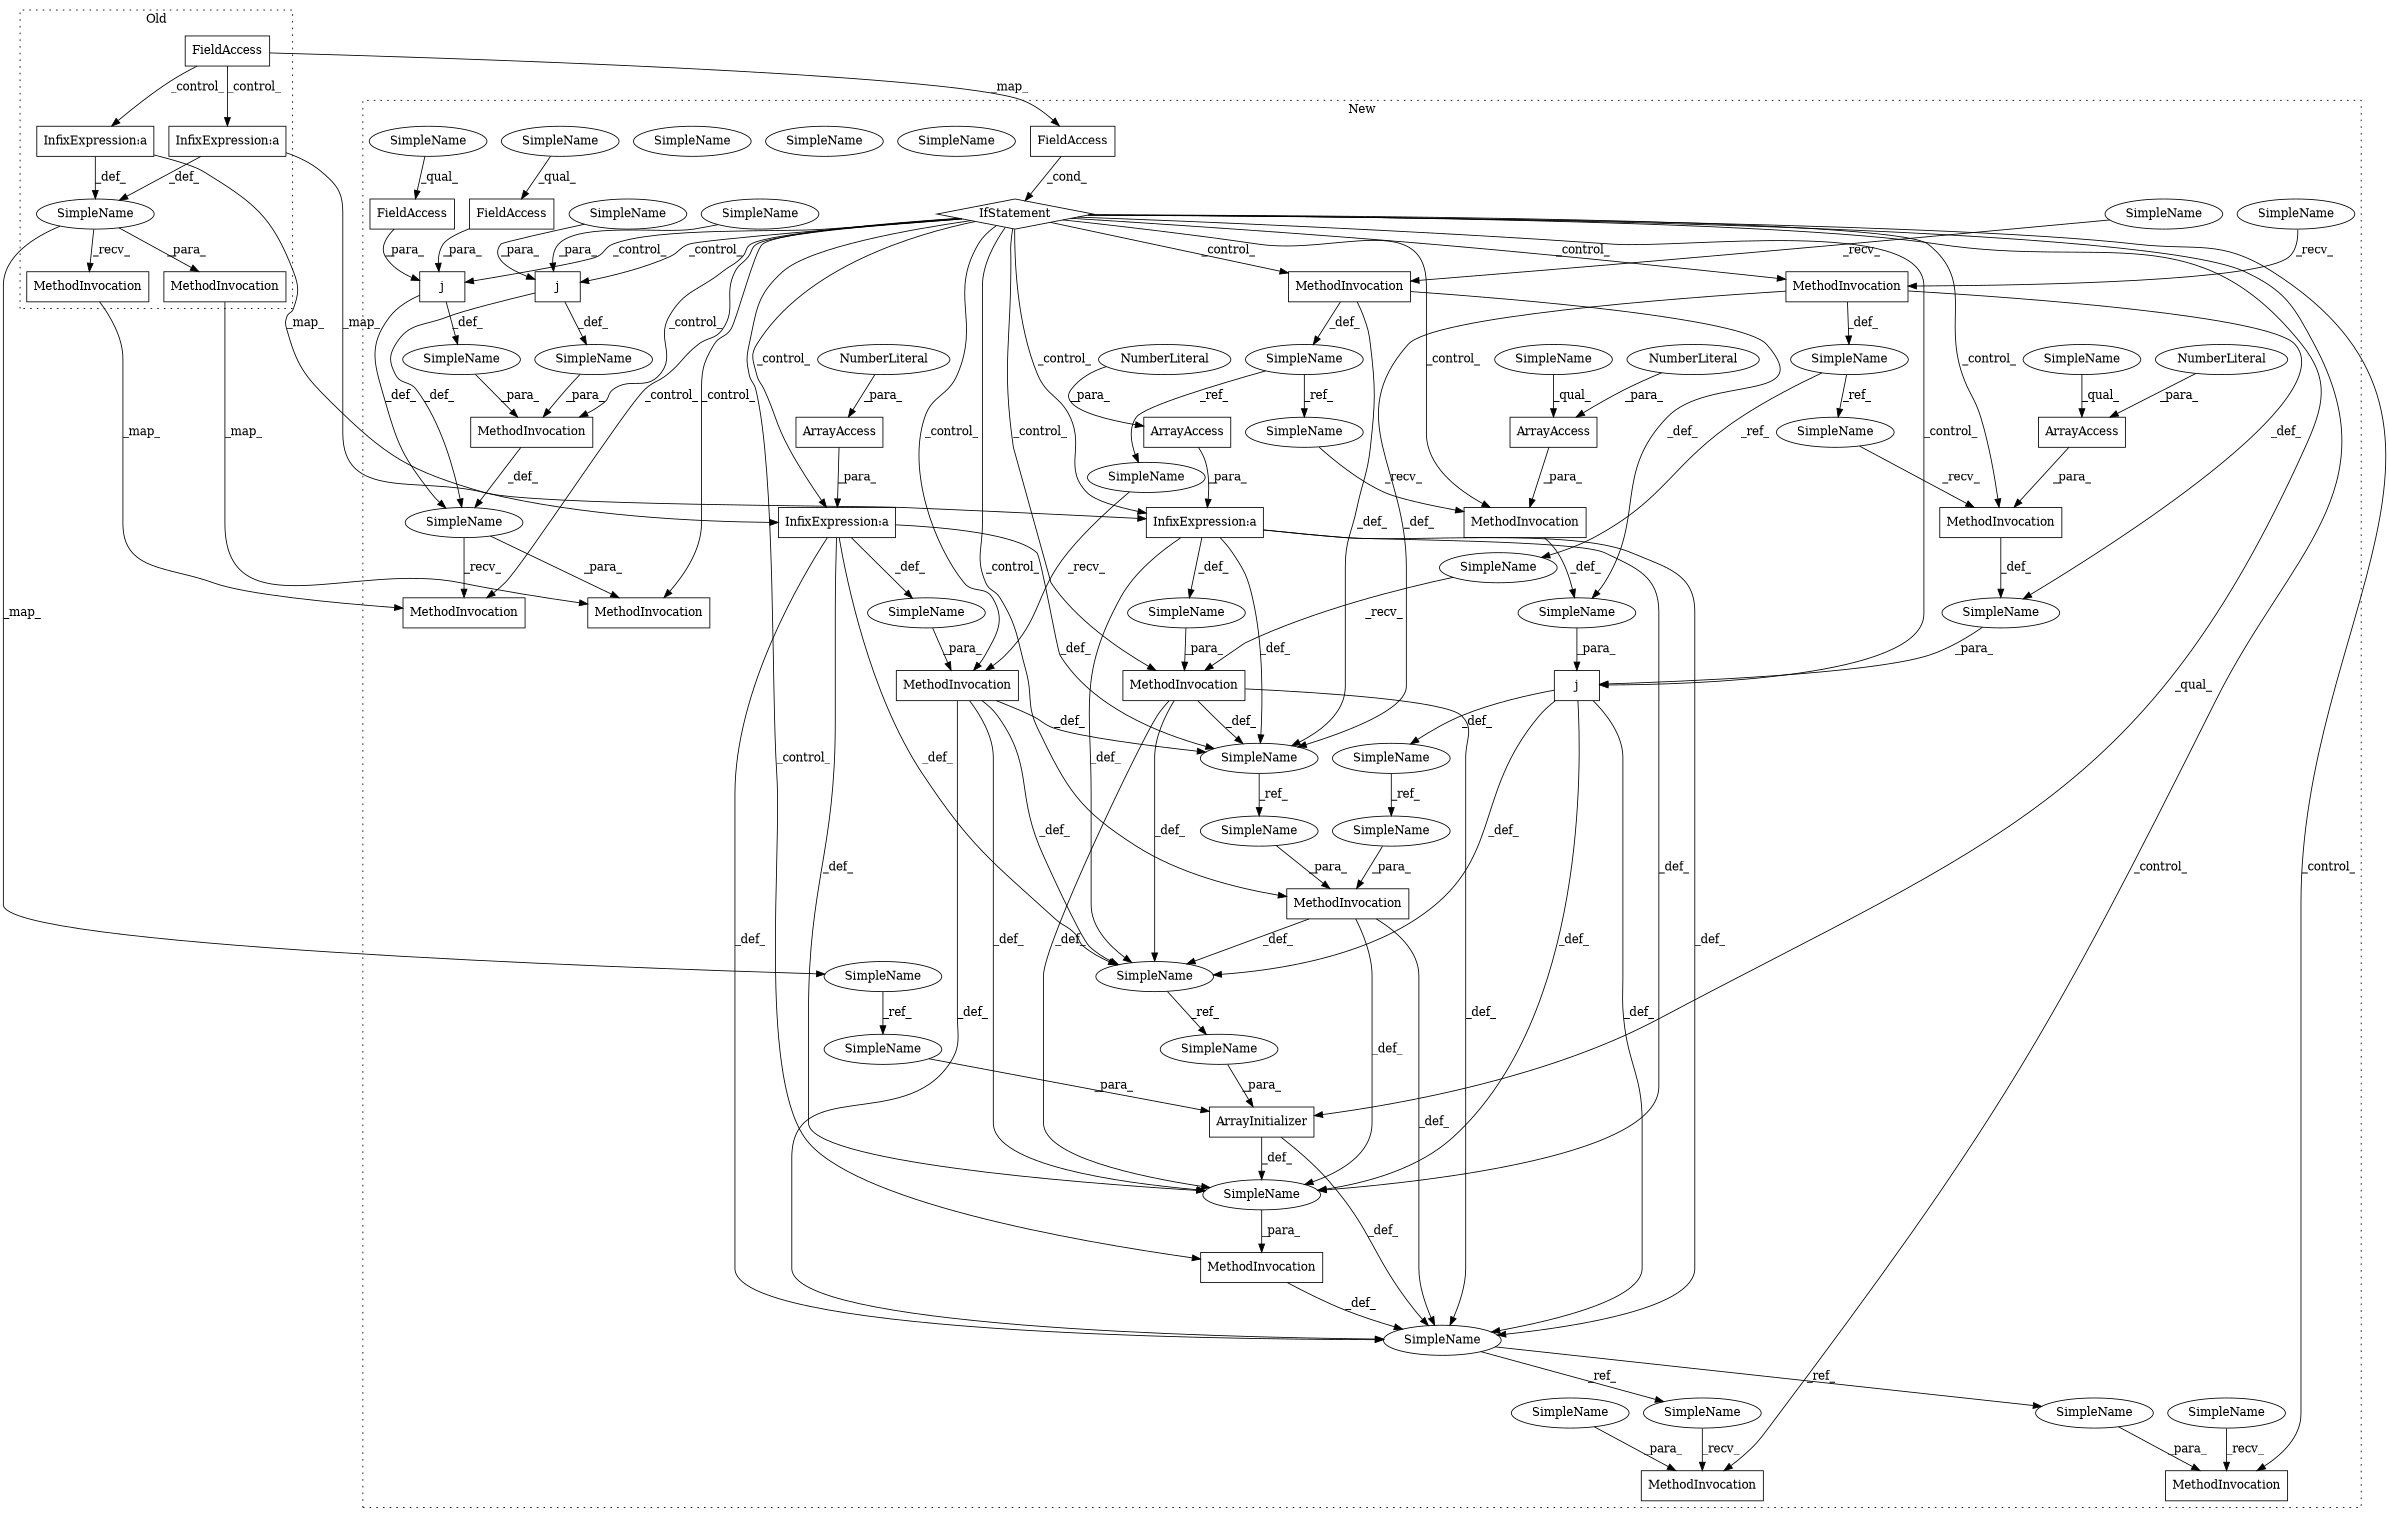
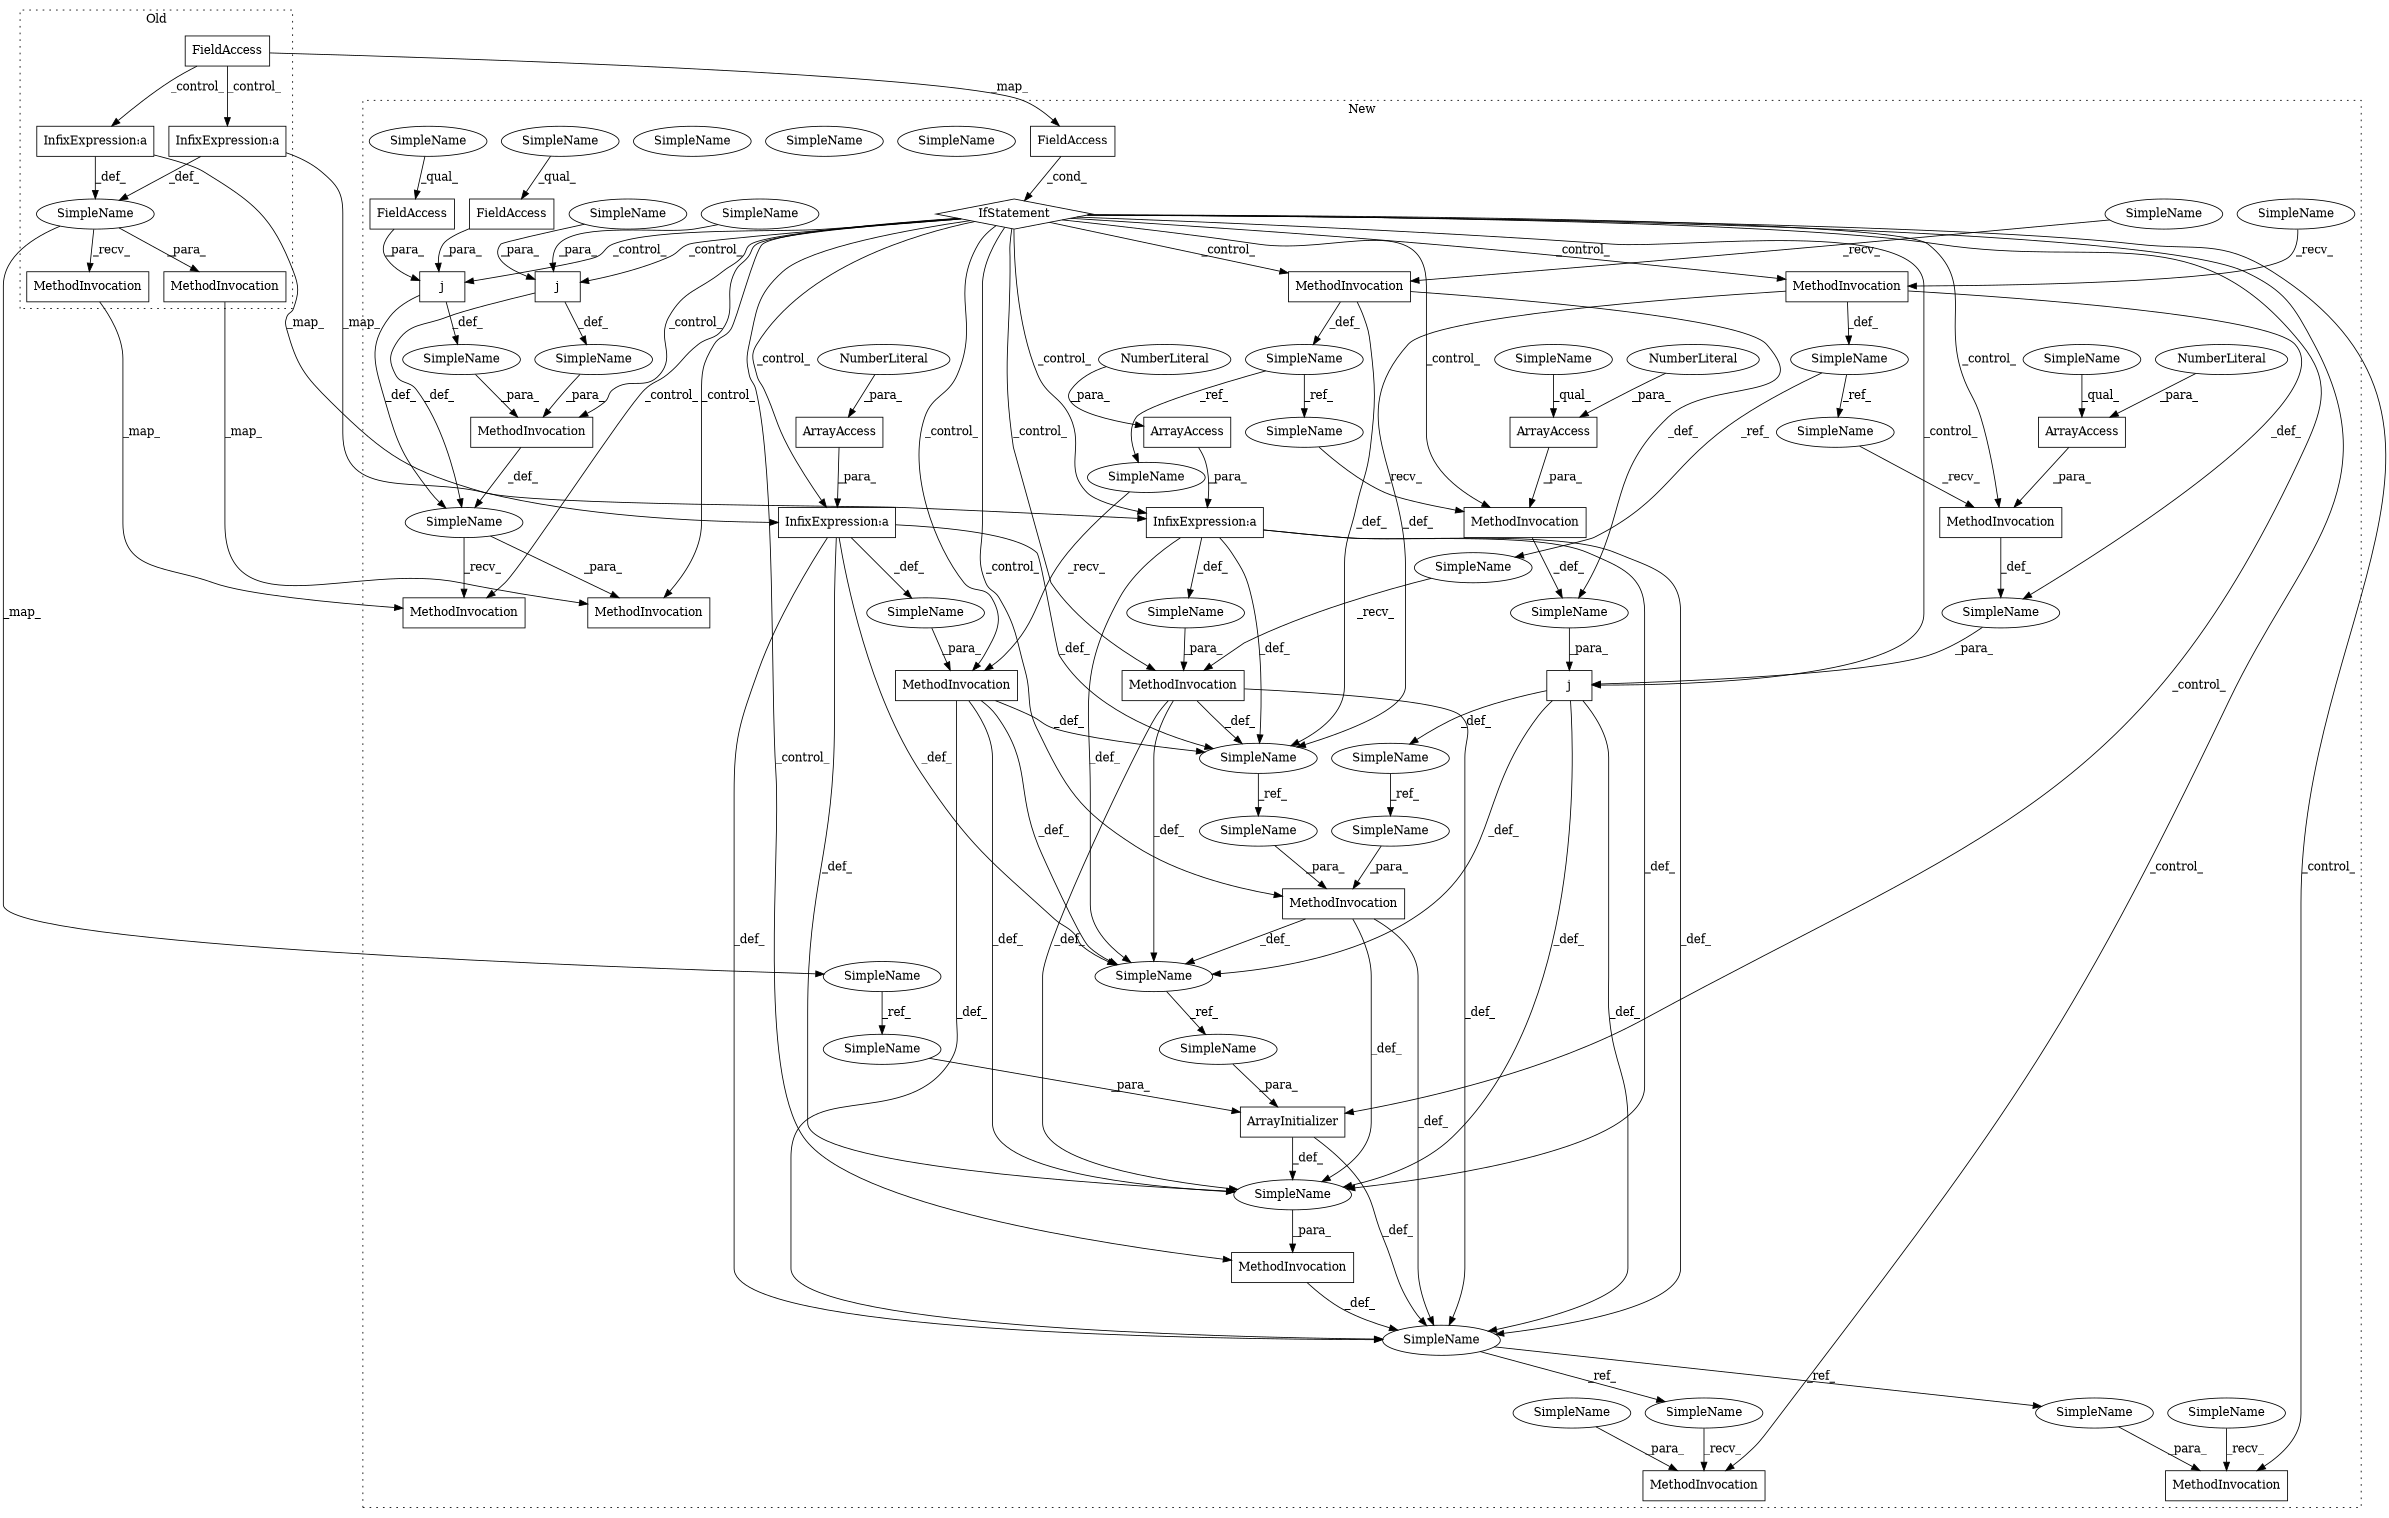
(2194, 686) -> (2199, 686)
